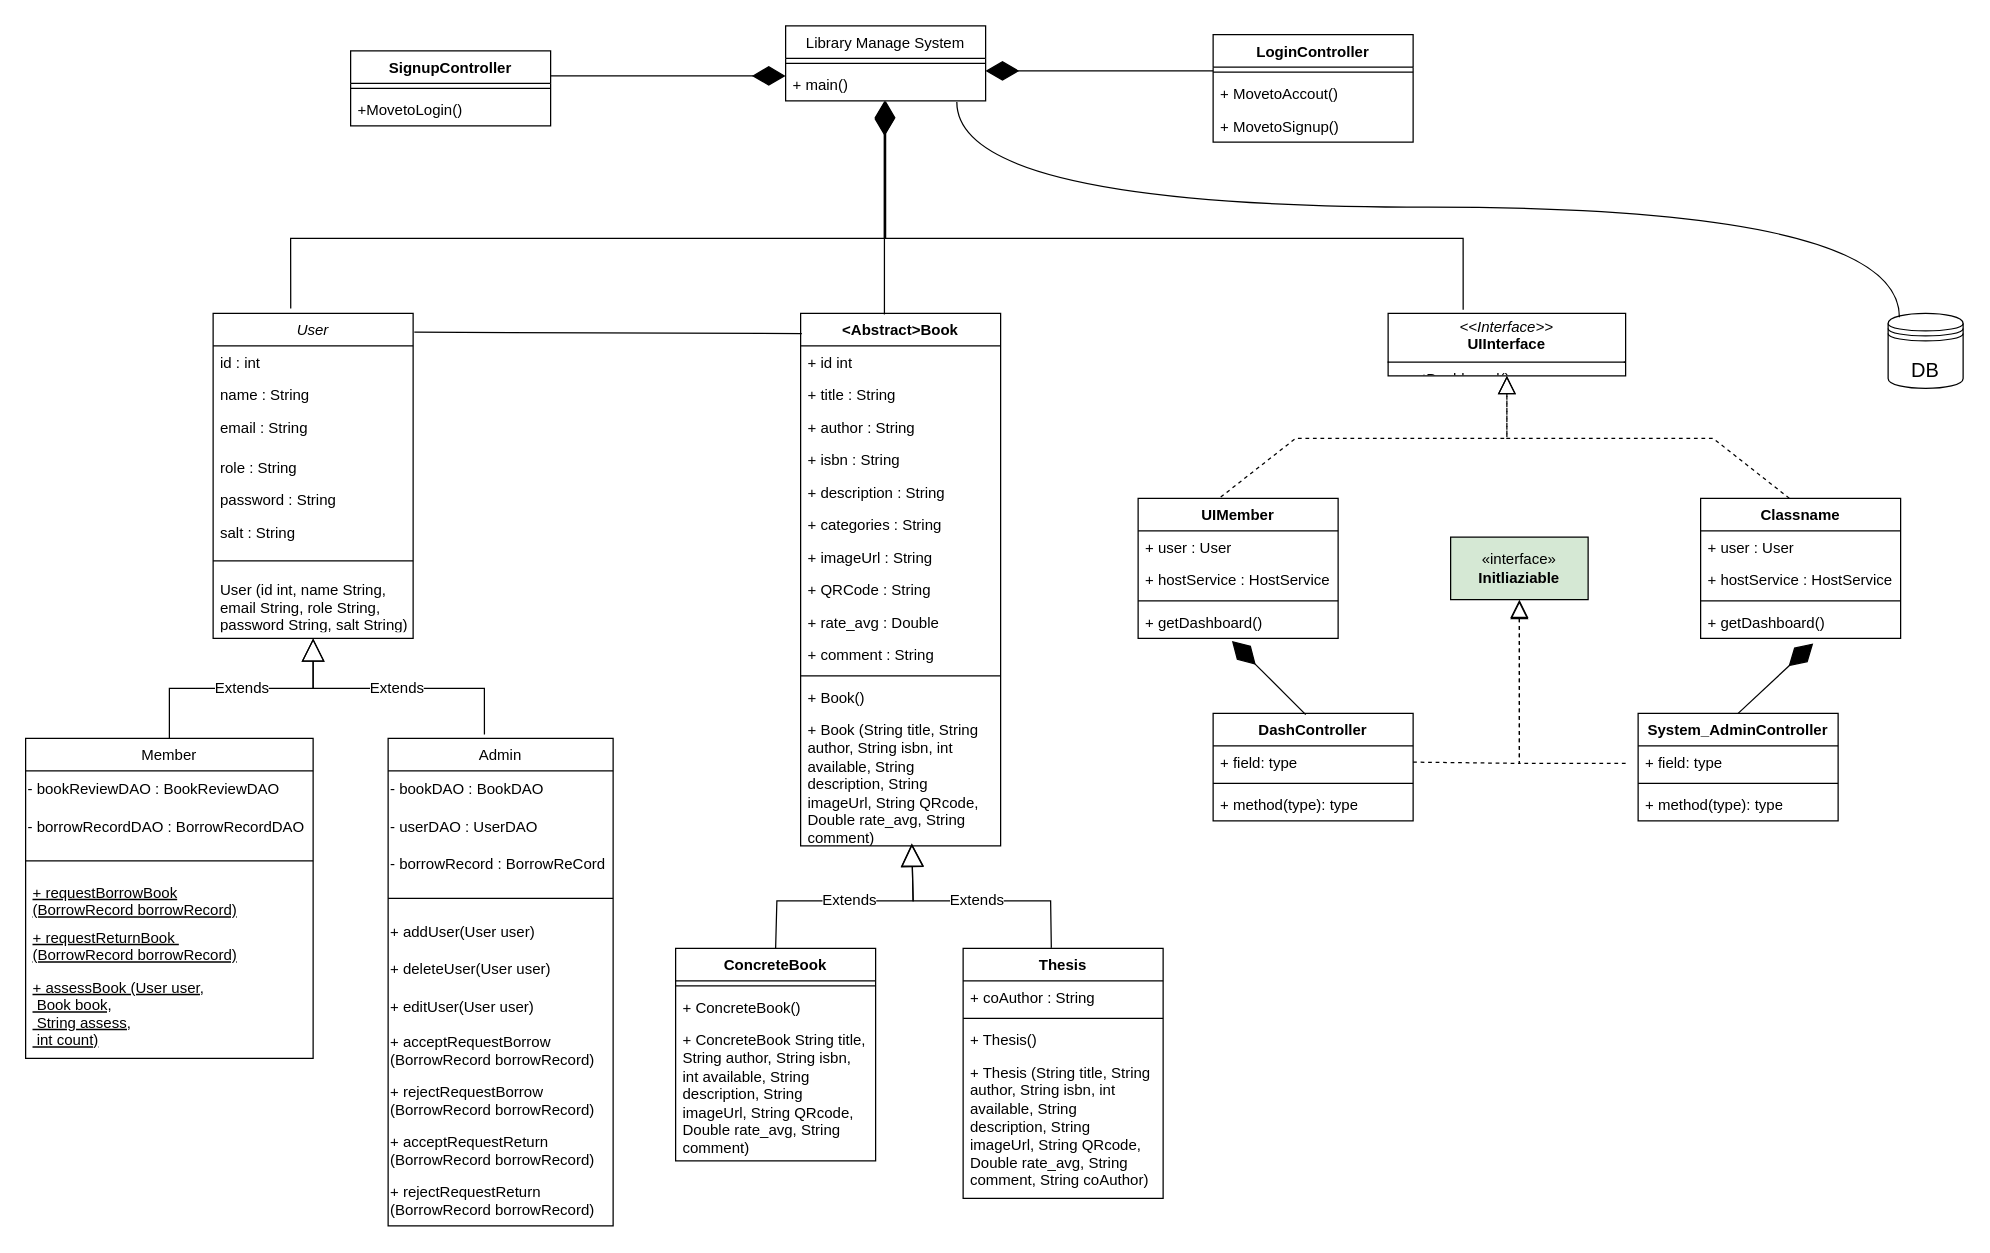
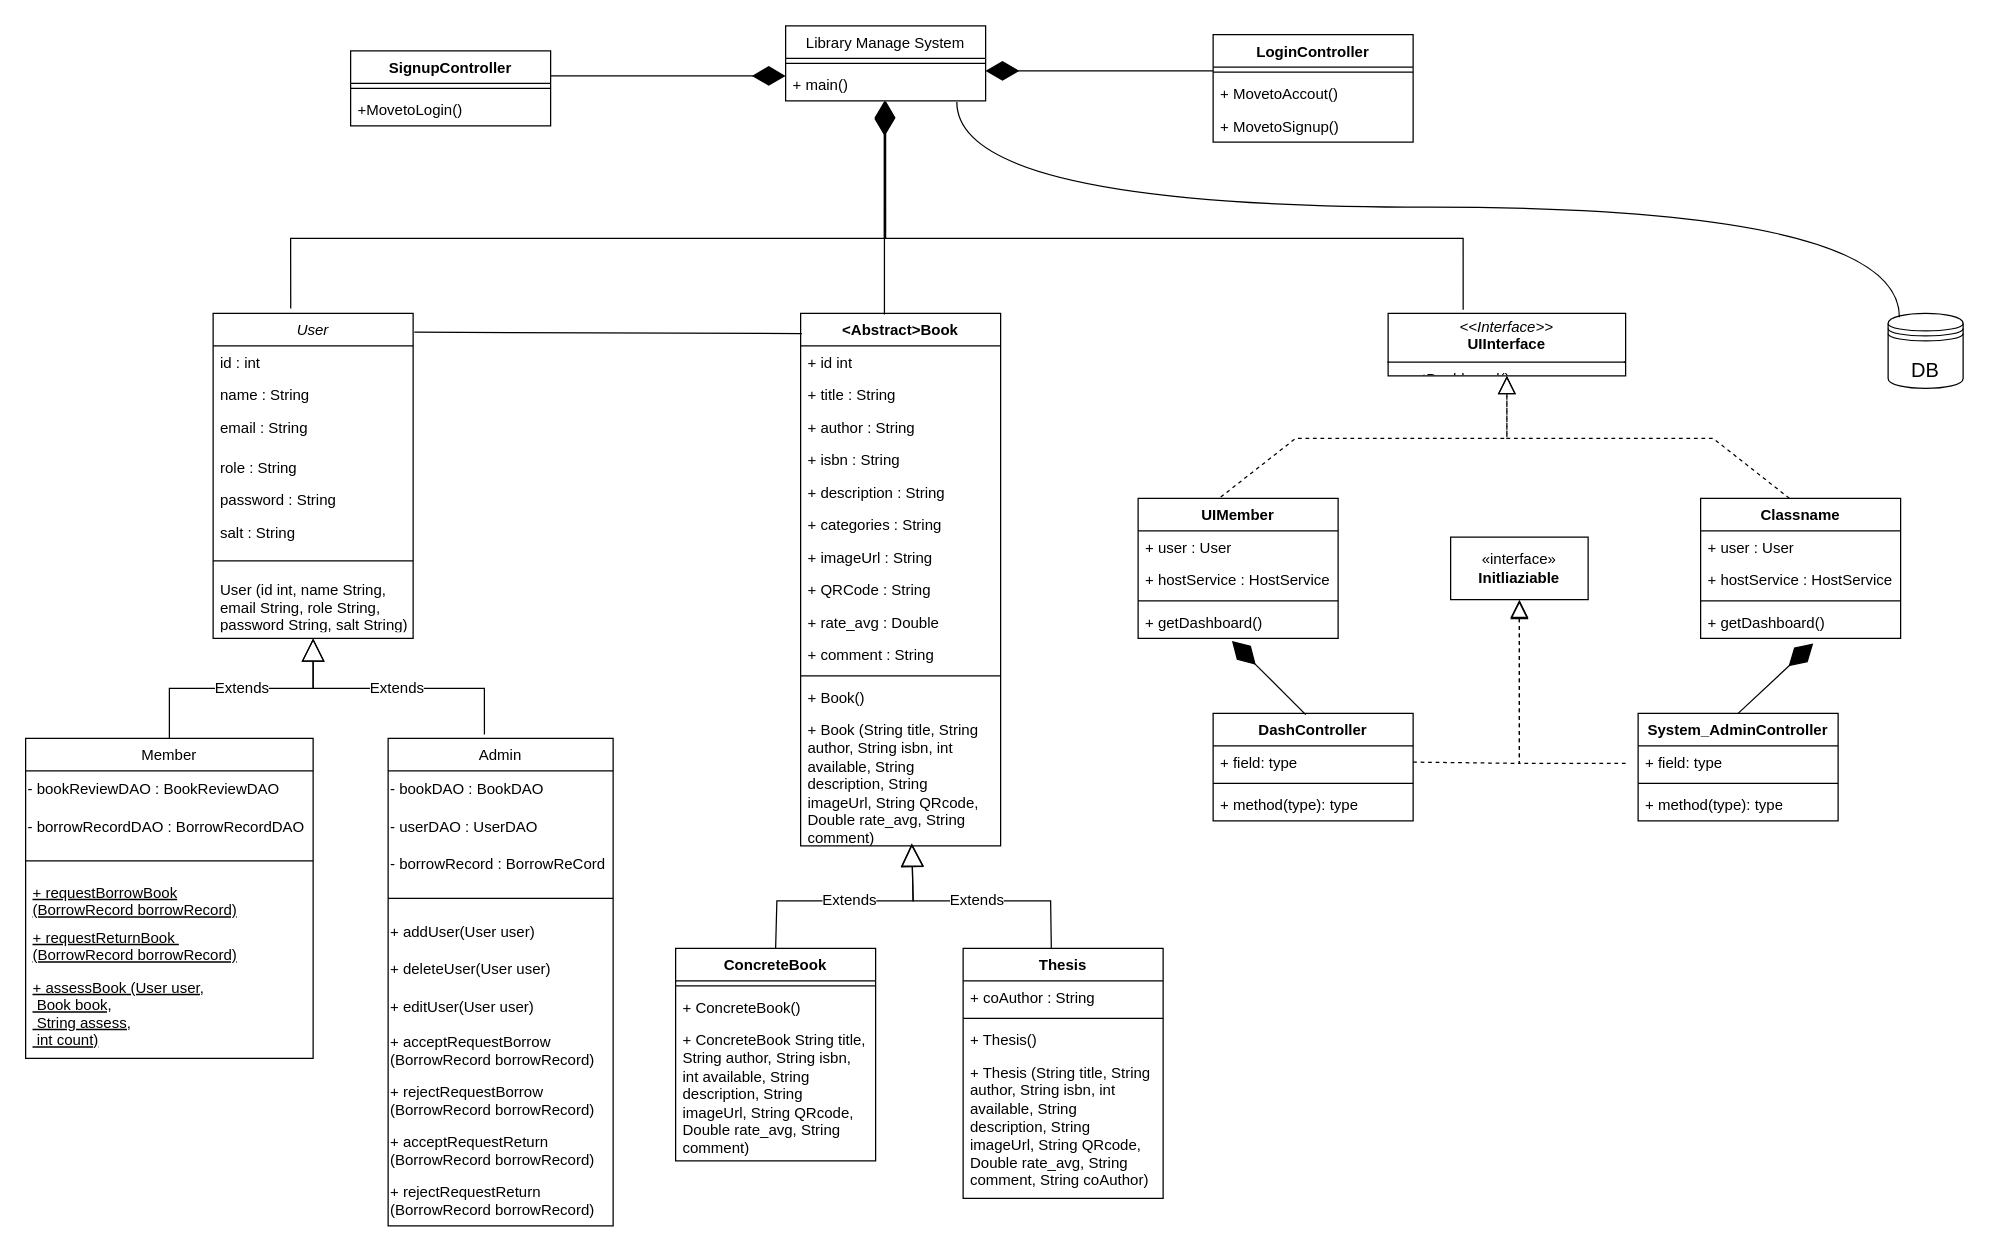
(1519, 568) -> (1519, 568)
